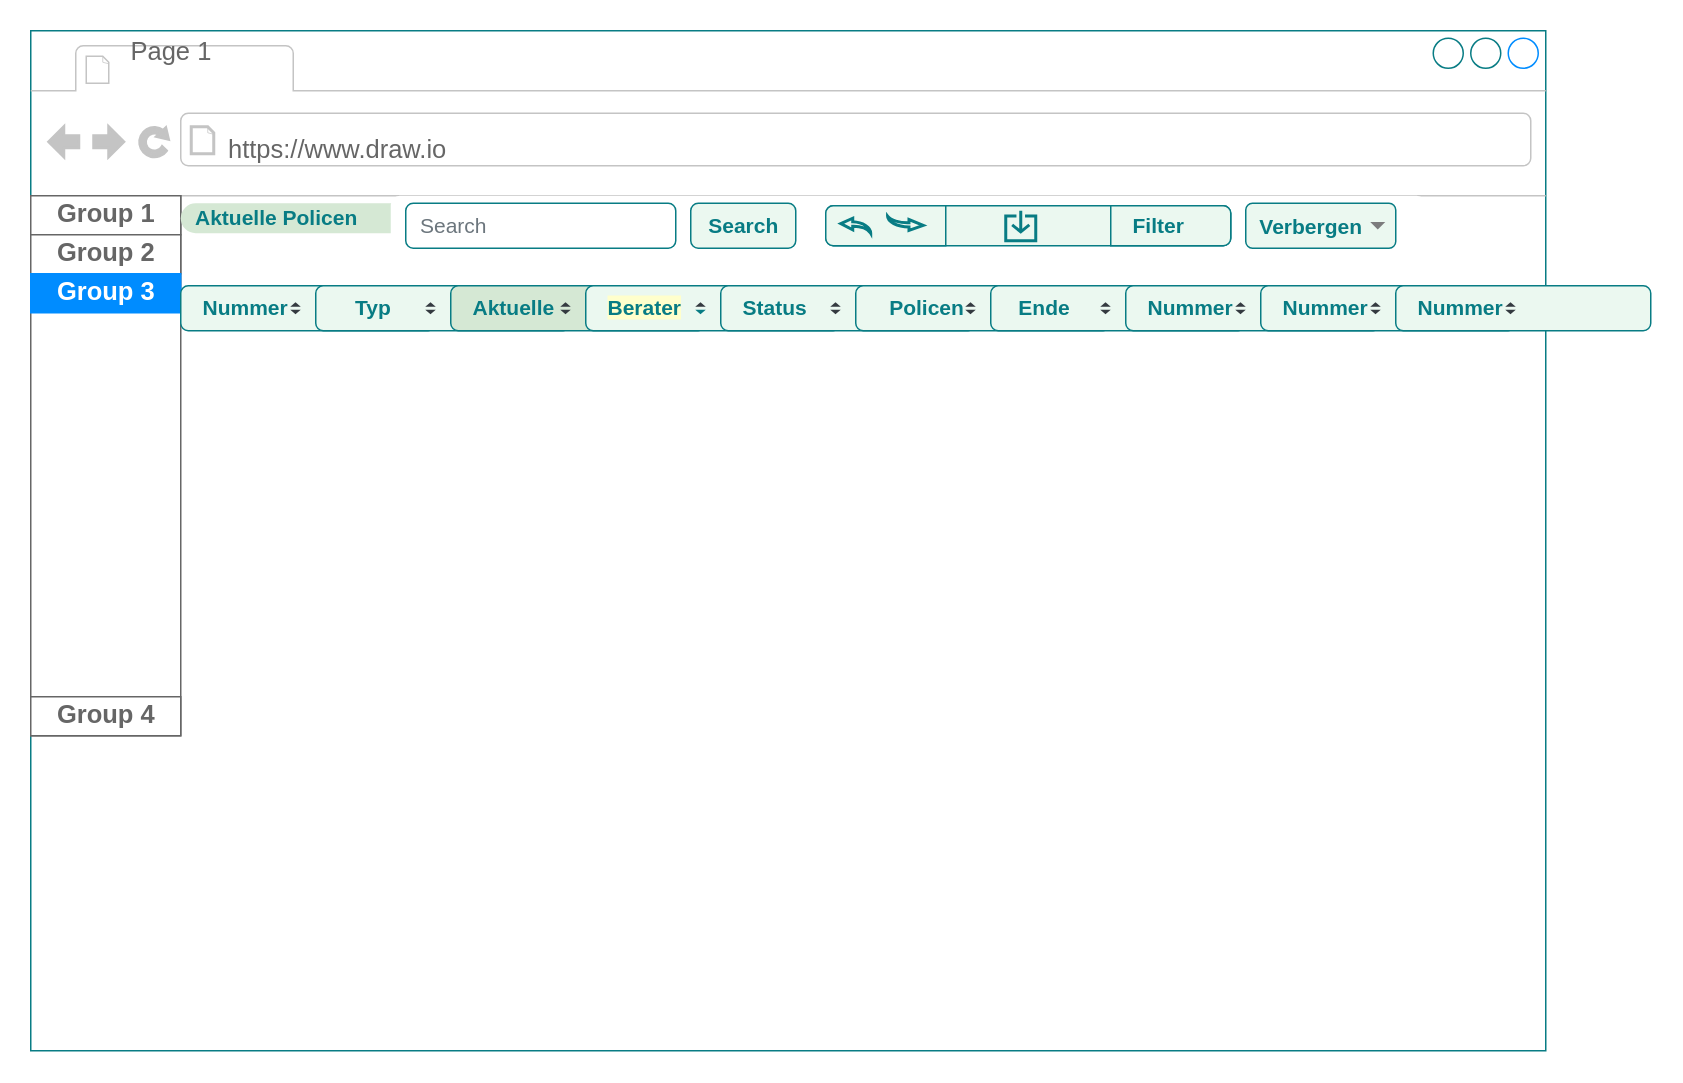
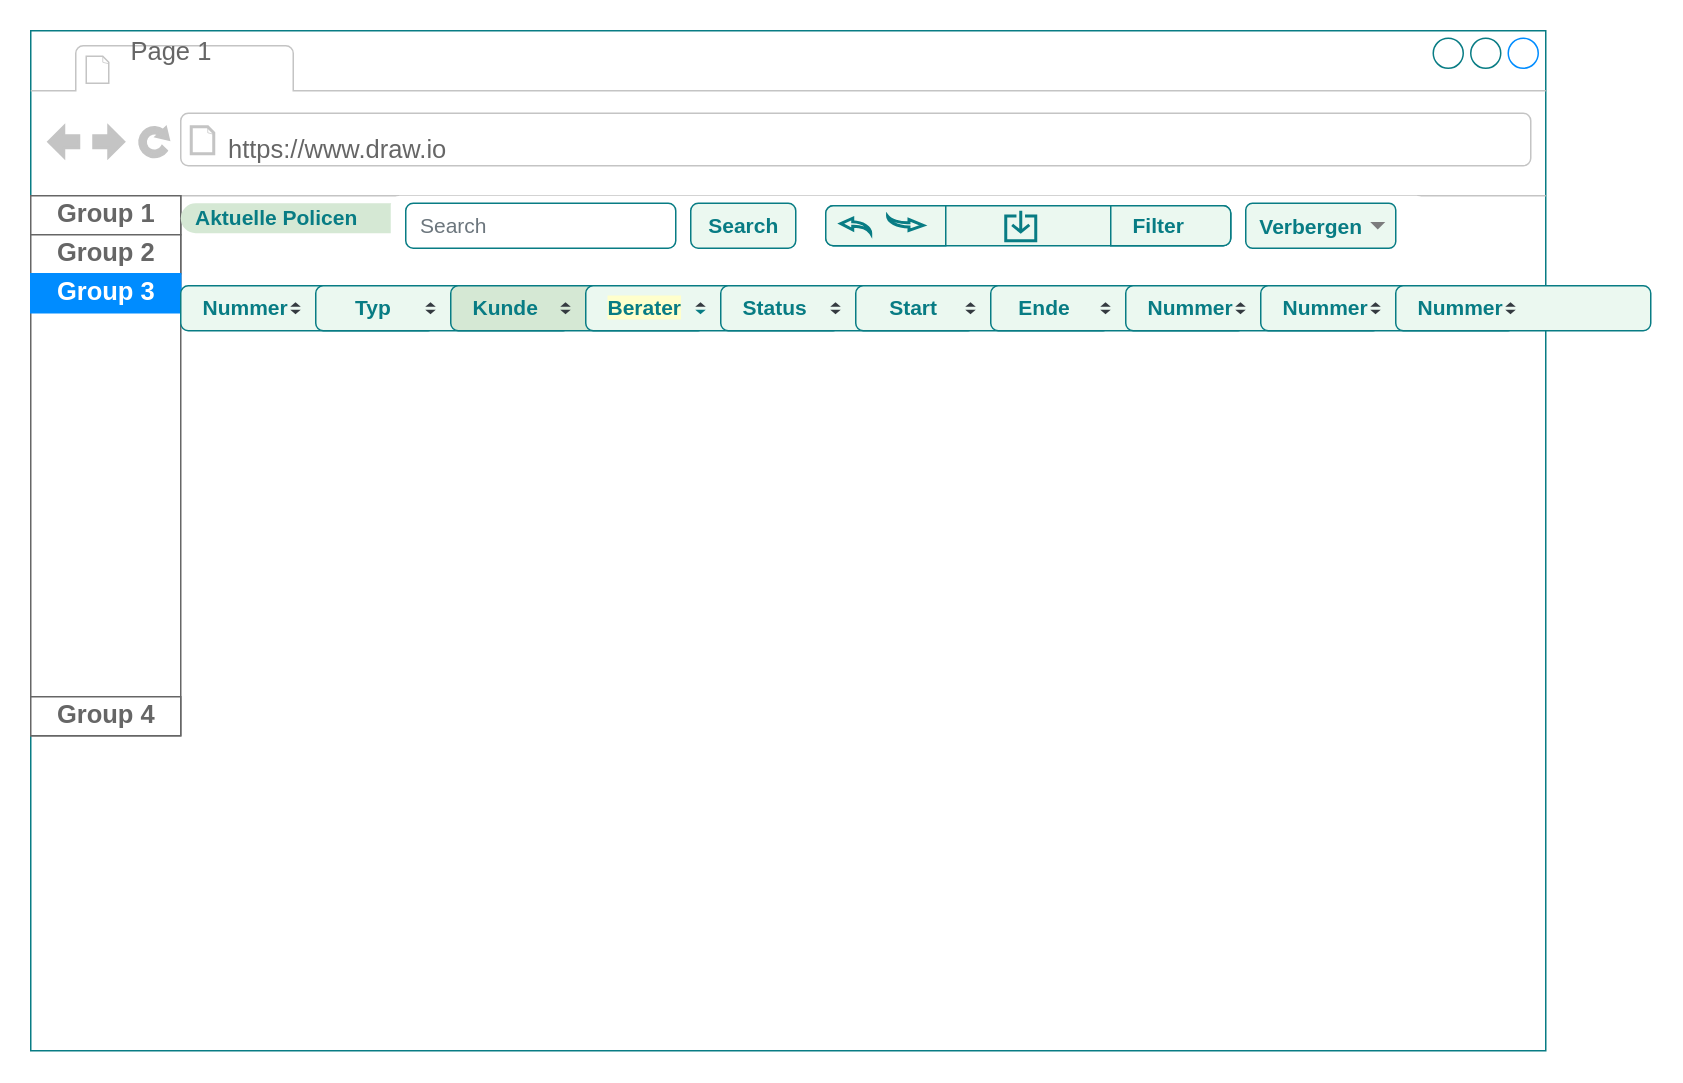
(515, 308) -> (503, 308)
(914, 308) -> (908, 308)
